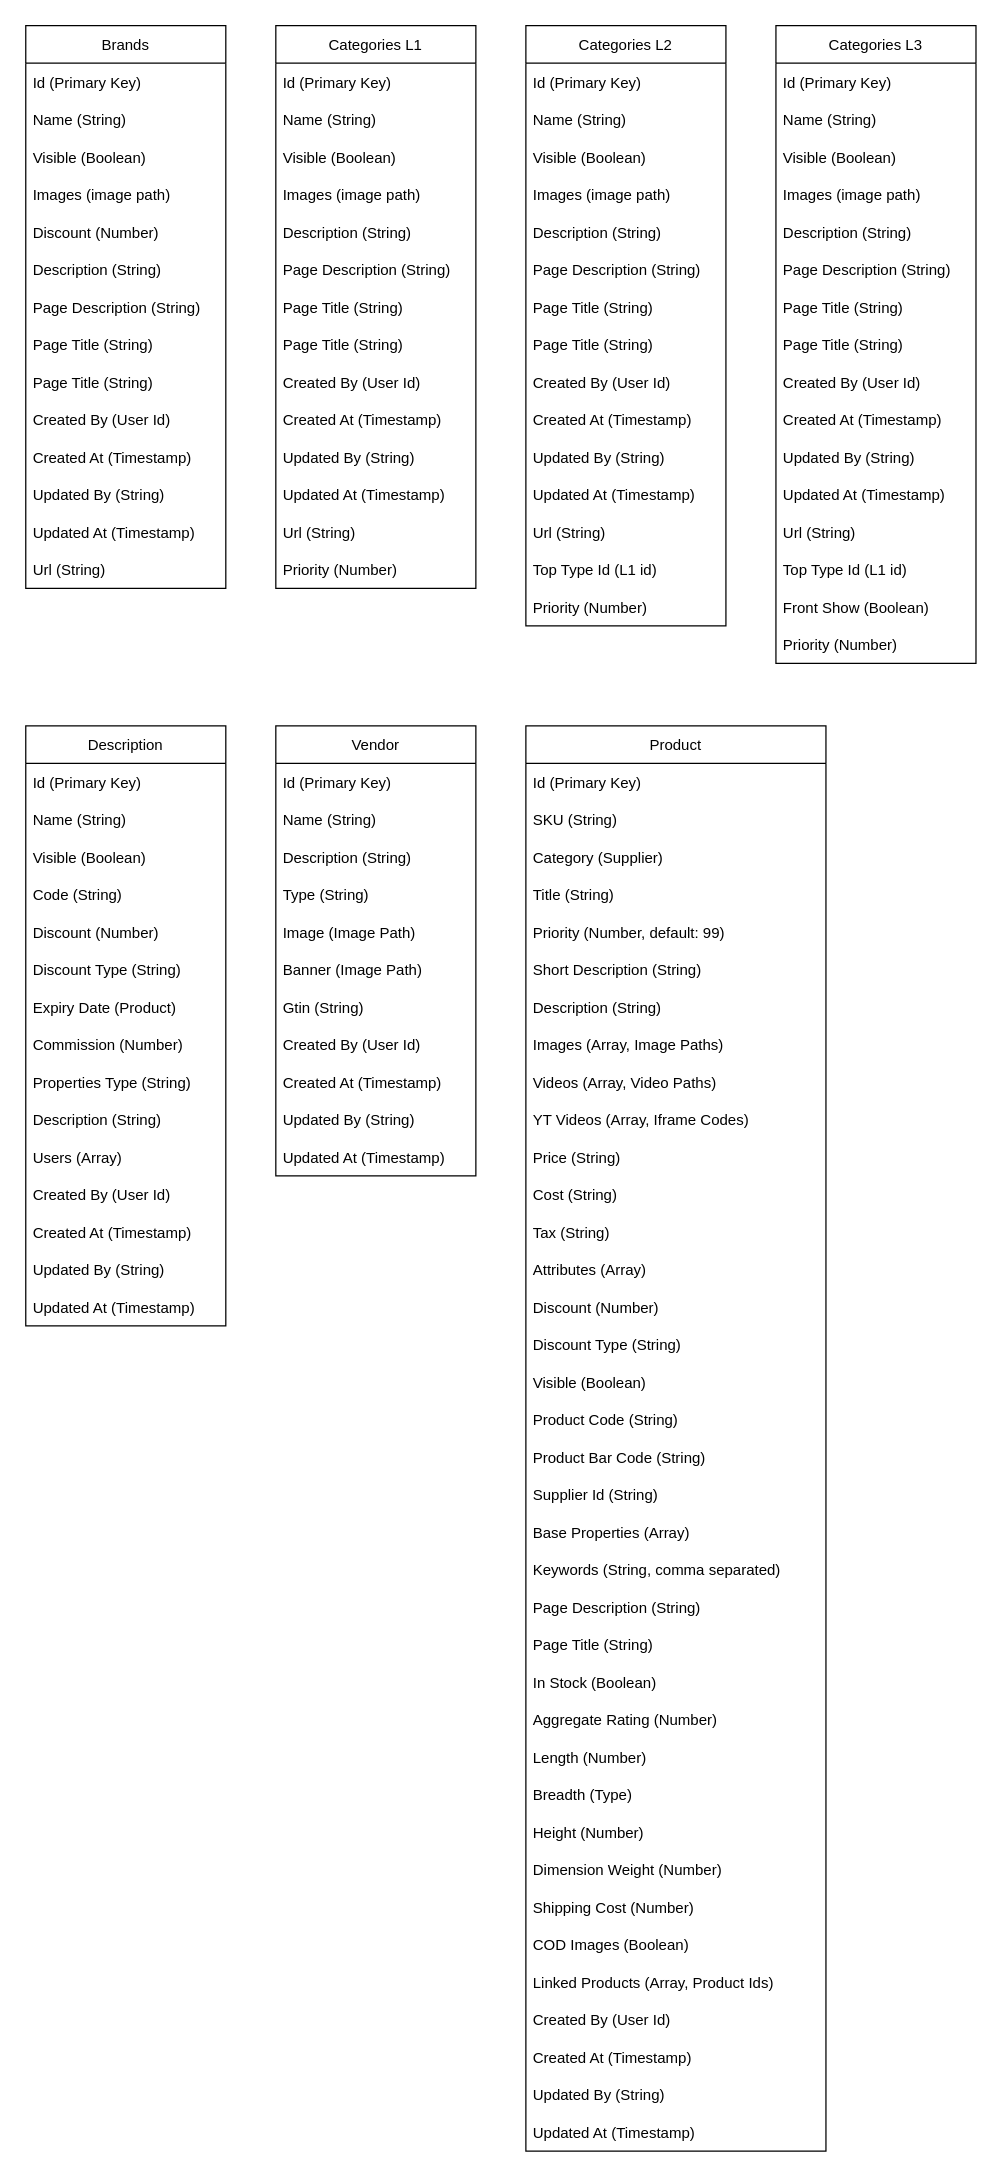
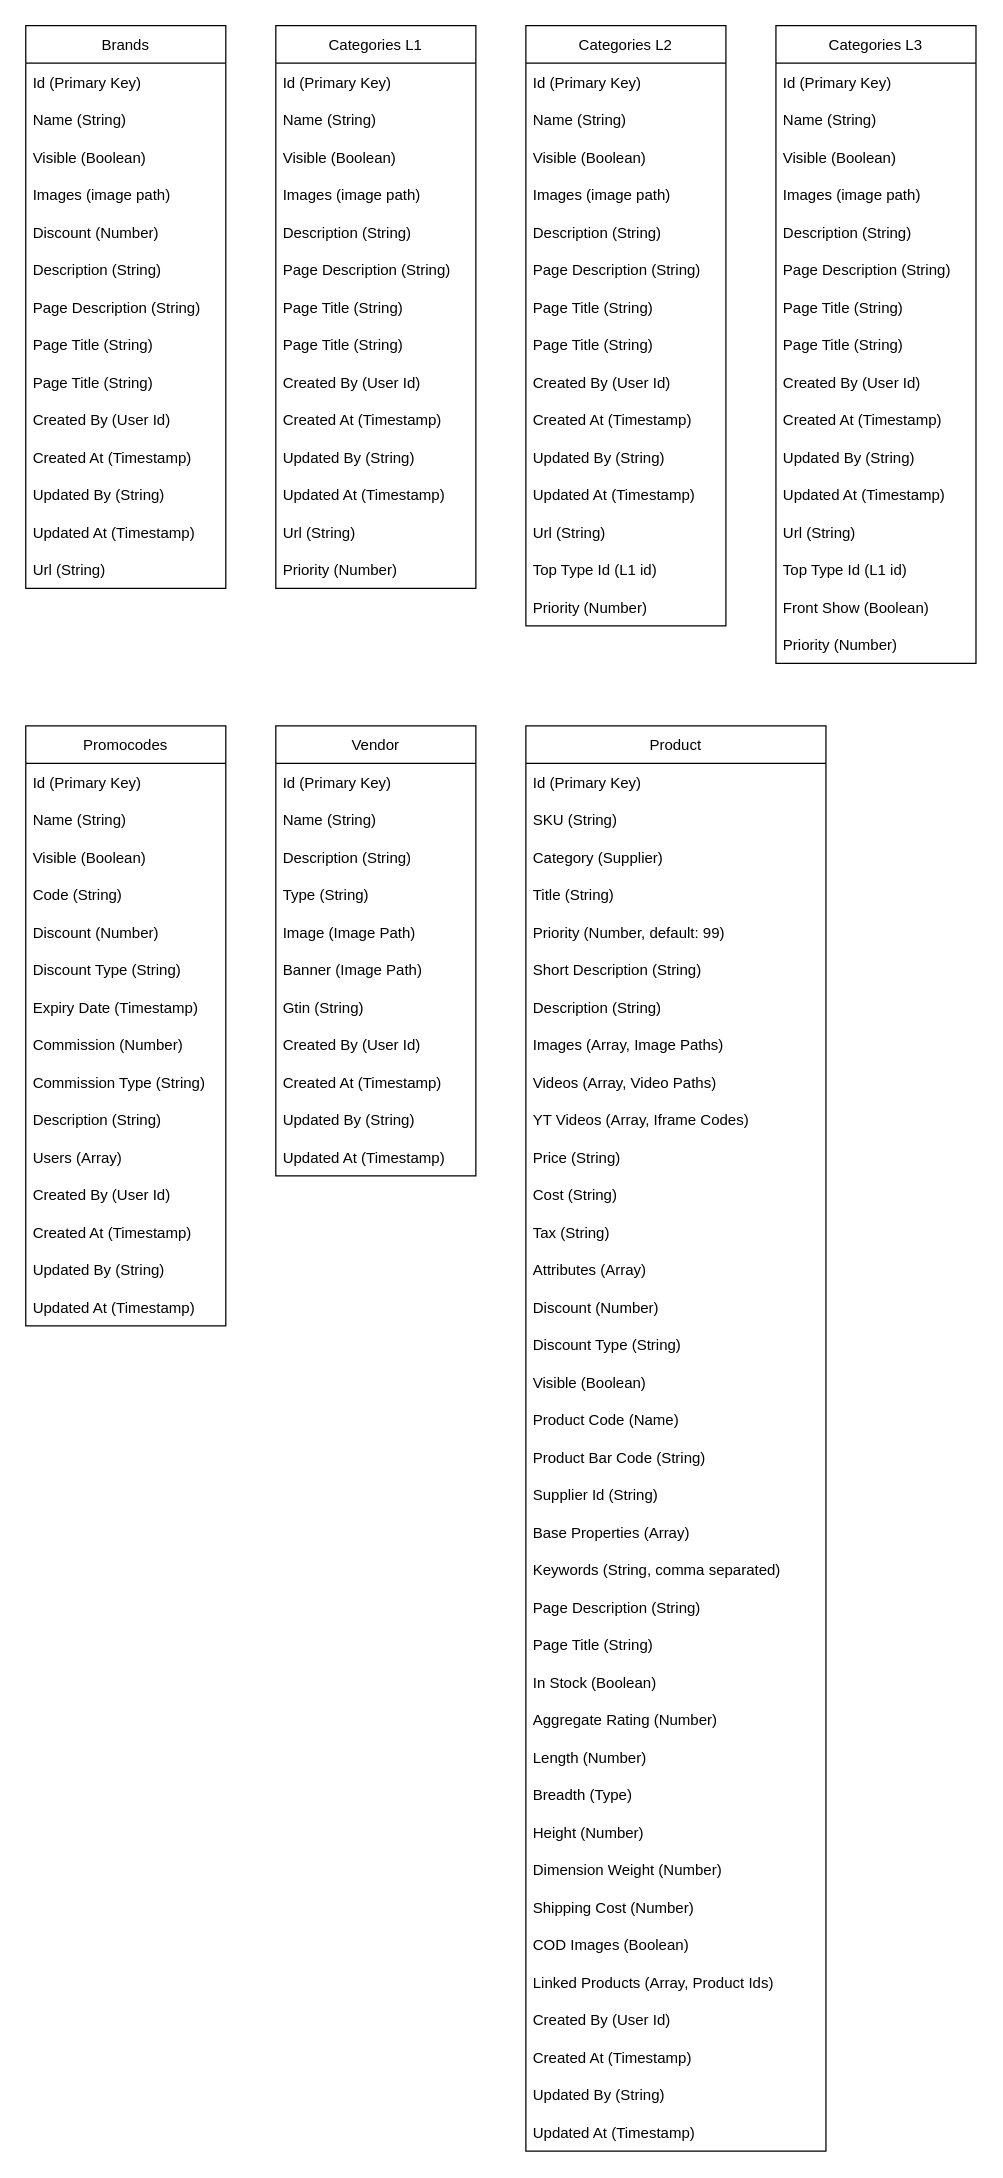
(125, 745) -> (125, 745)
(115, 1008) -> (121, 1008)
(126, 1083) -> (124, 1083)
(615, 1420) -> (608, 1420)
